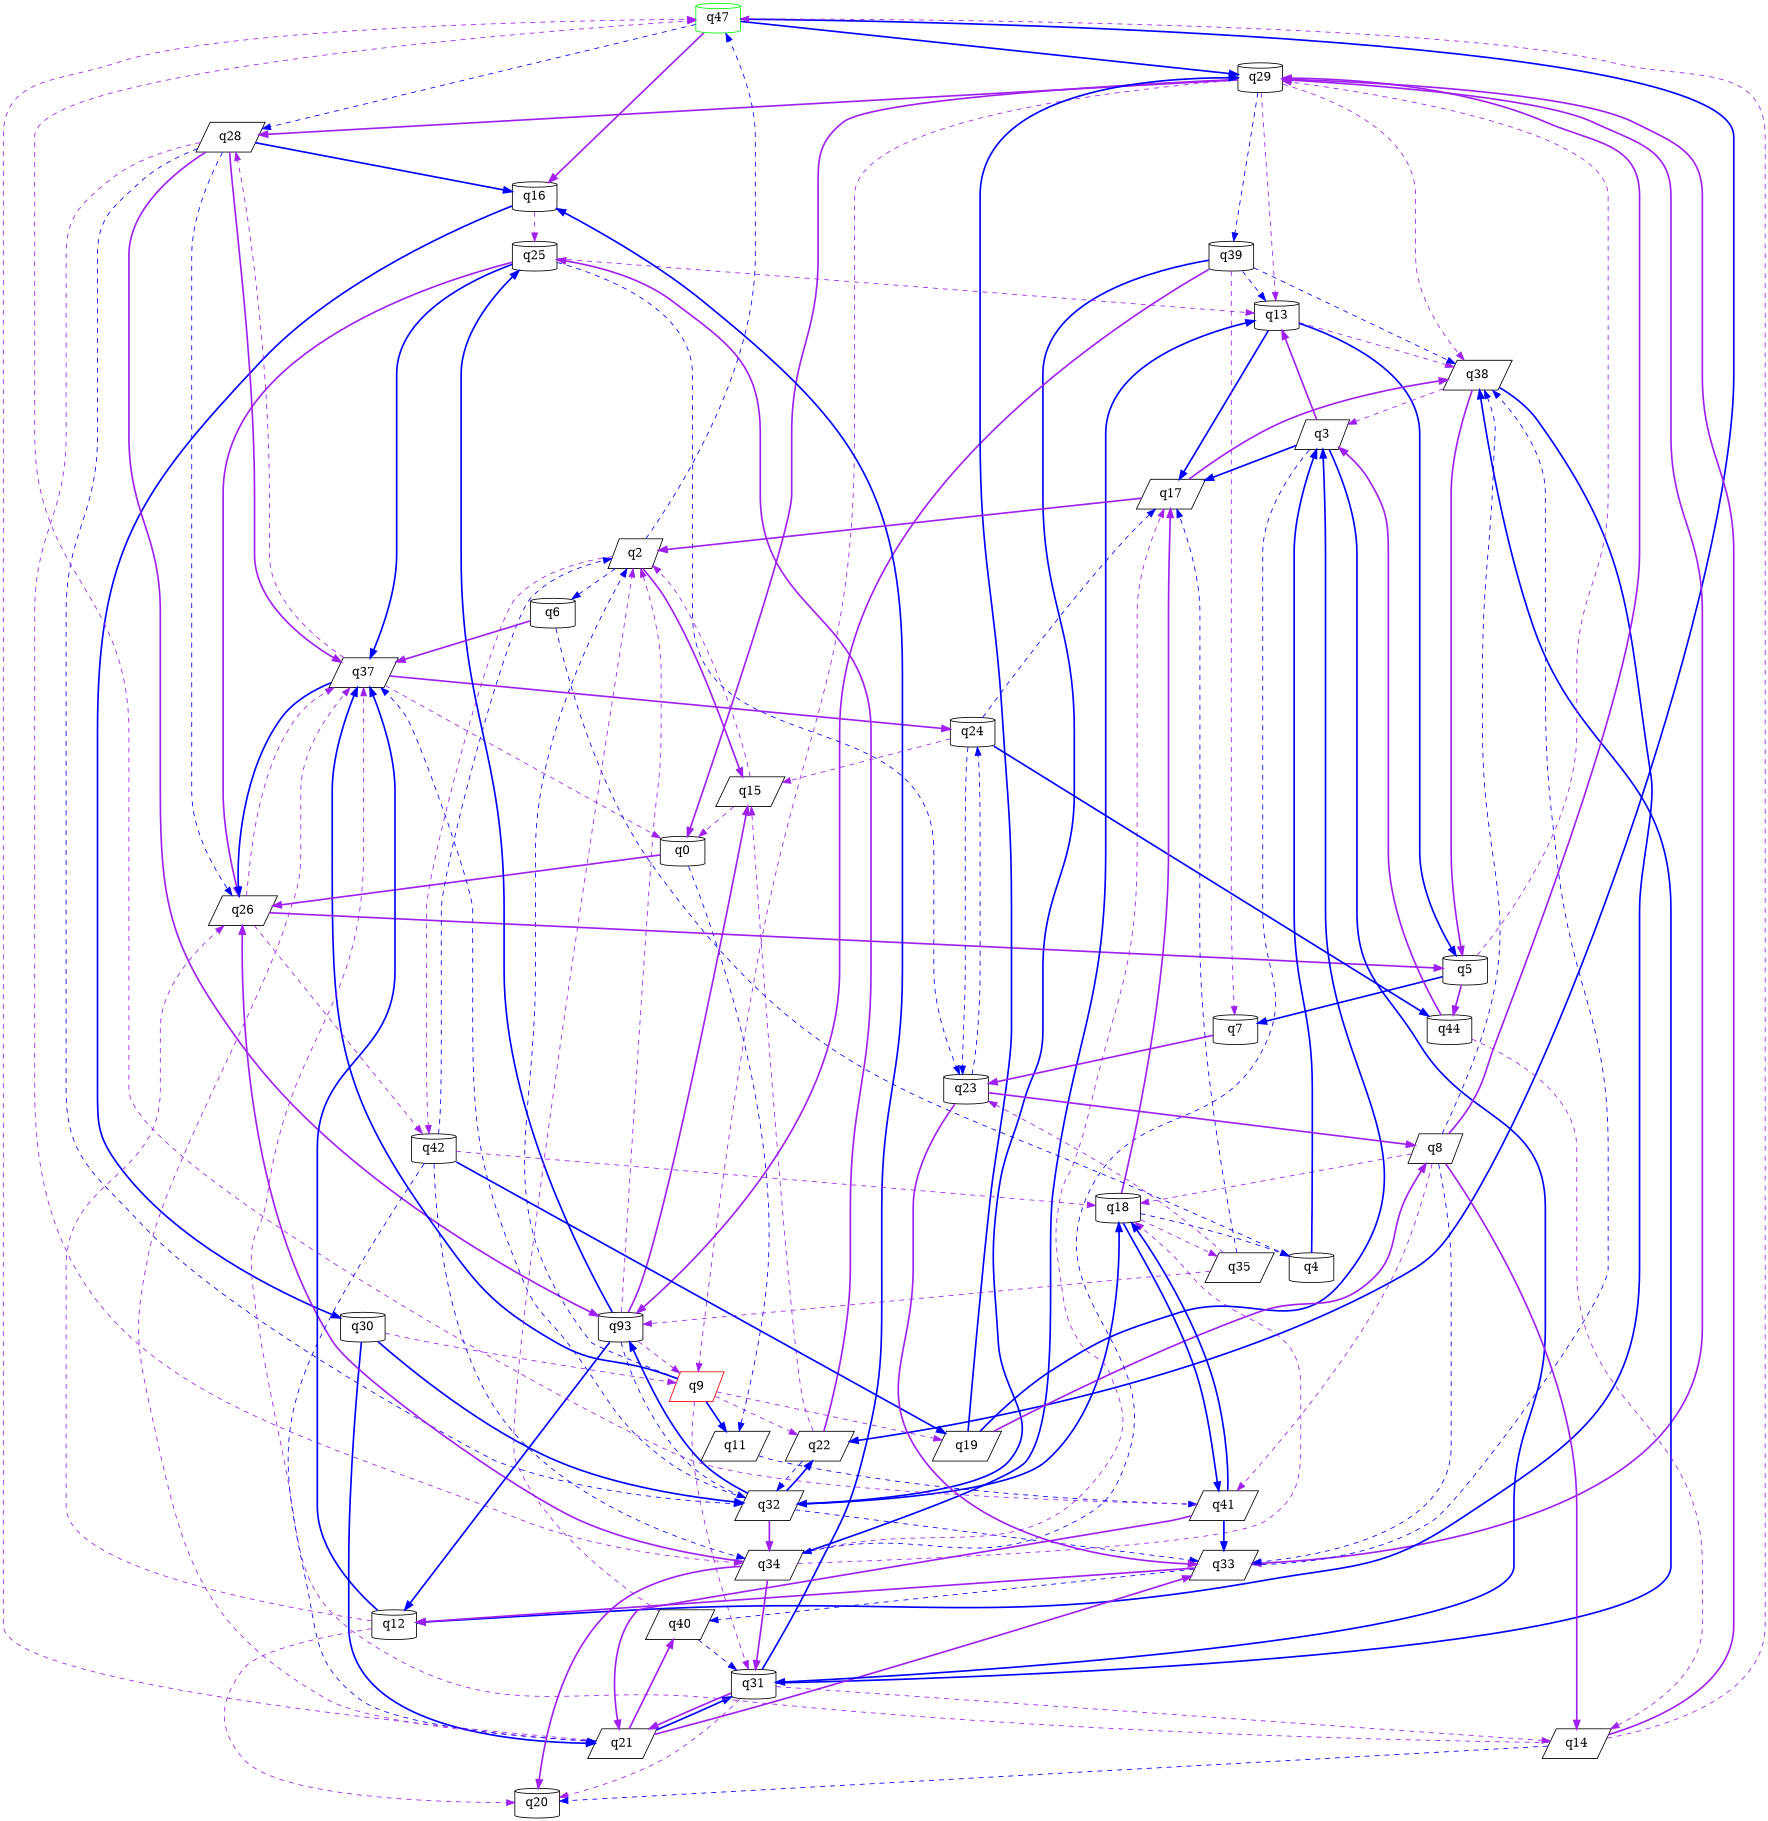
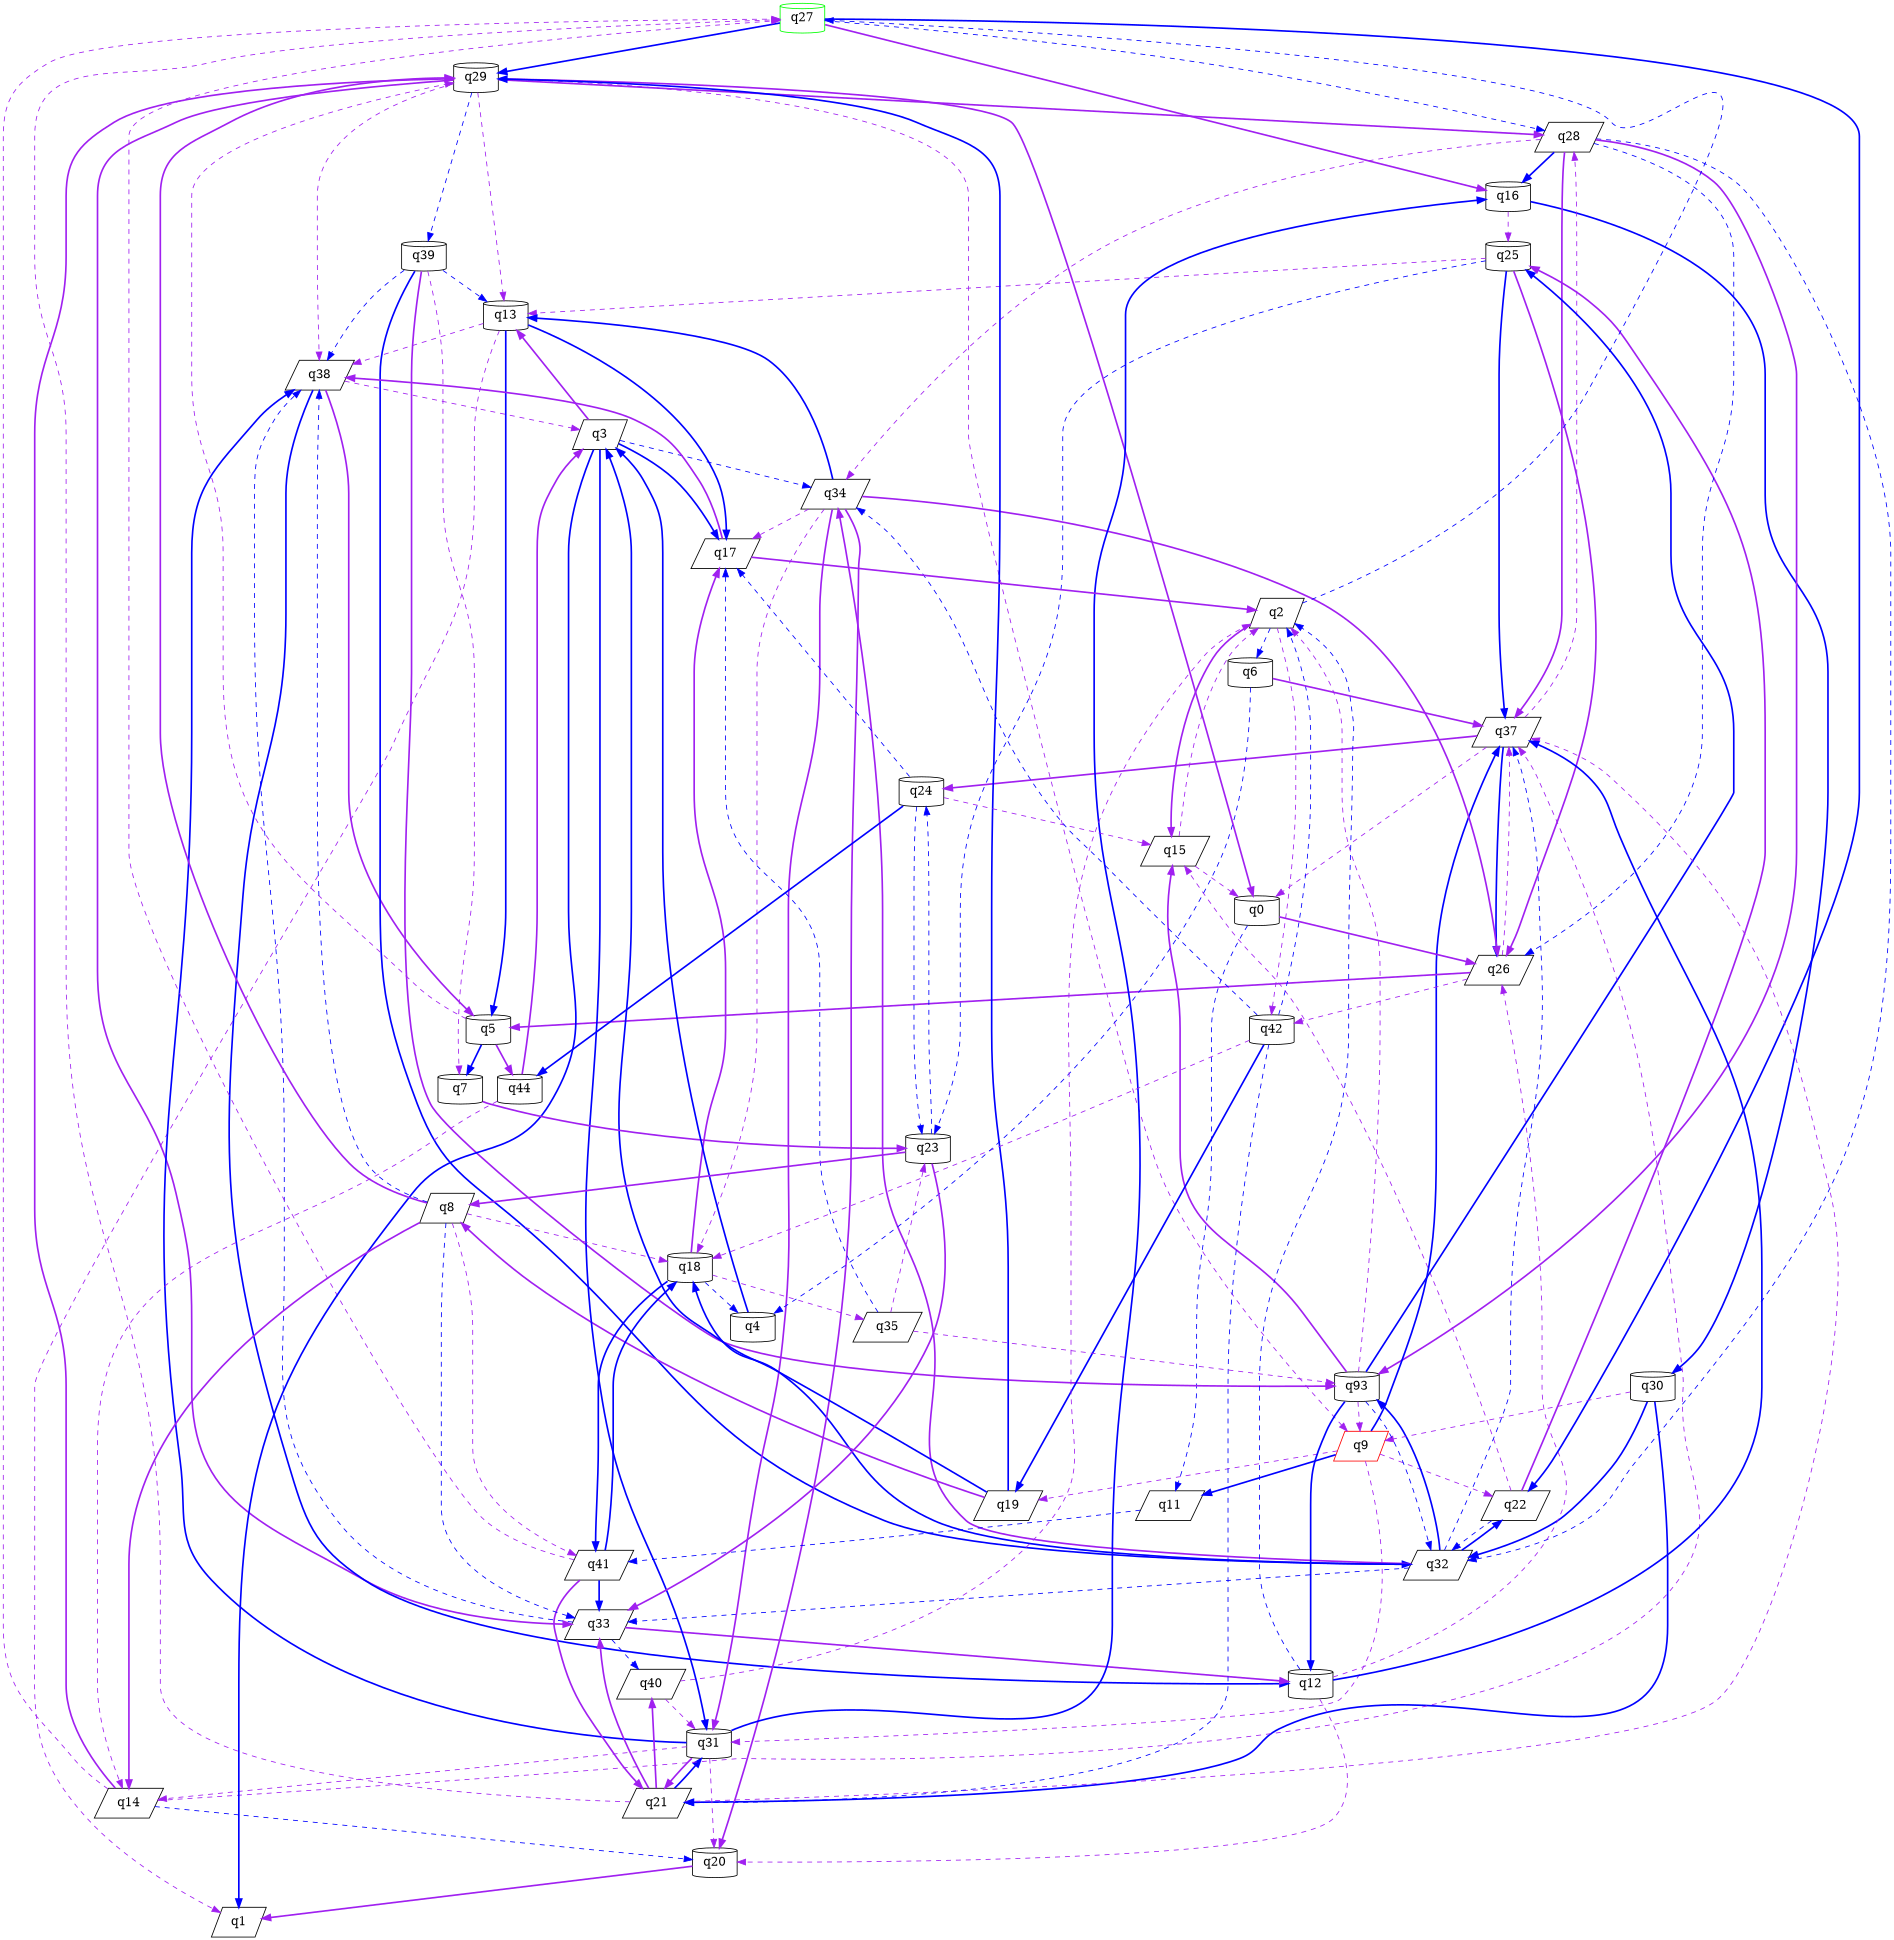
(718, 18) -> (802, 18)
(534, 1006) -> (1329, 1149)
(714, 1652) -> (677, 1711)
none -> (239, 1922)
